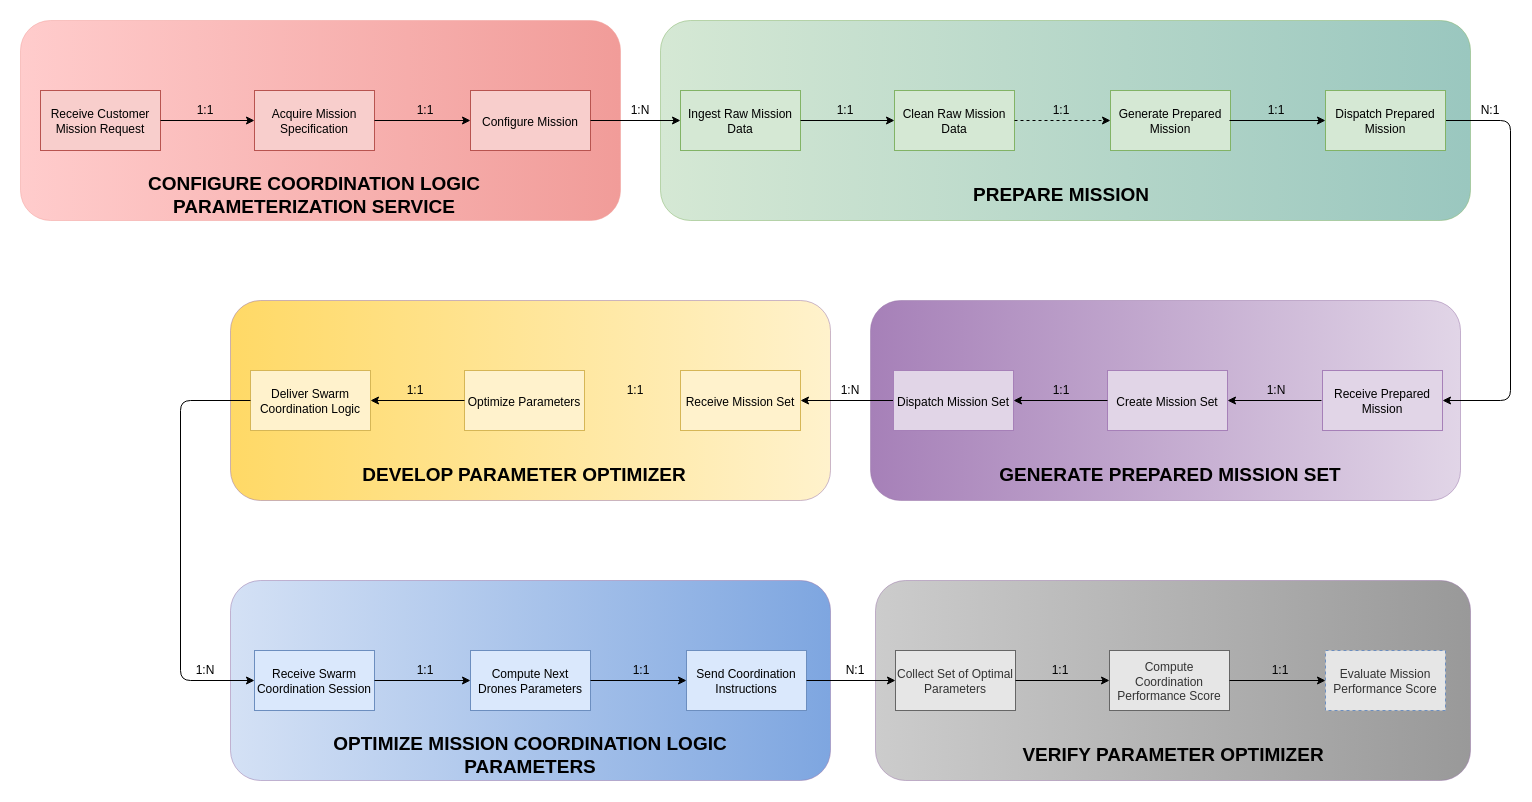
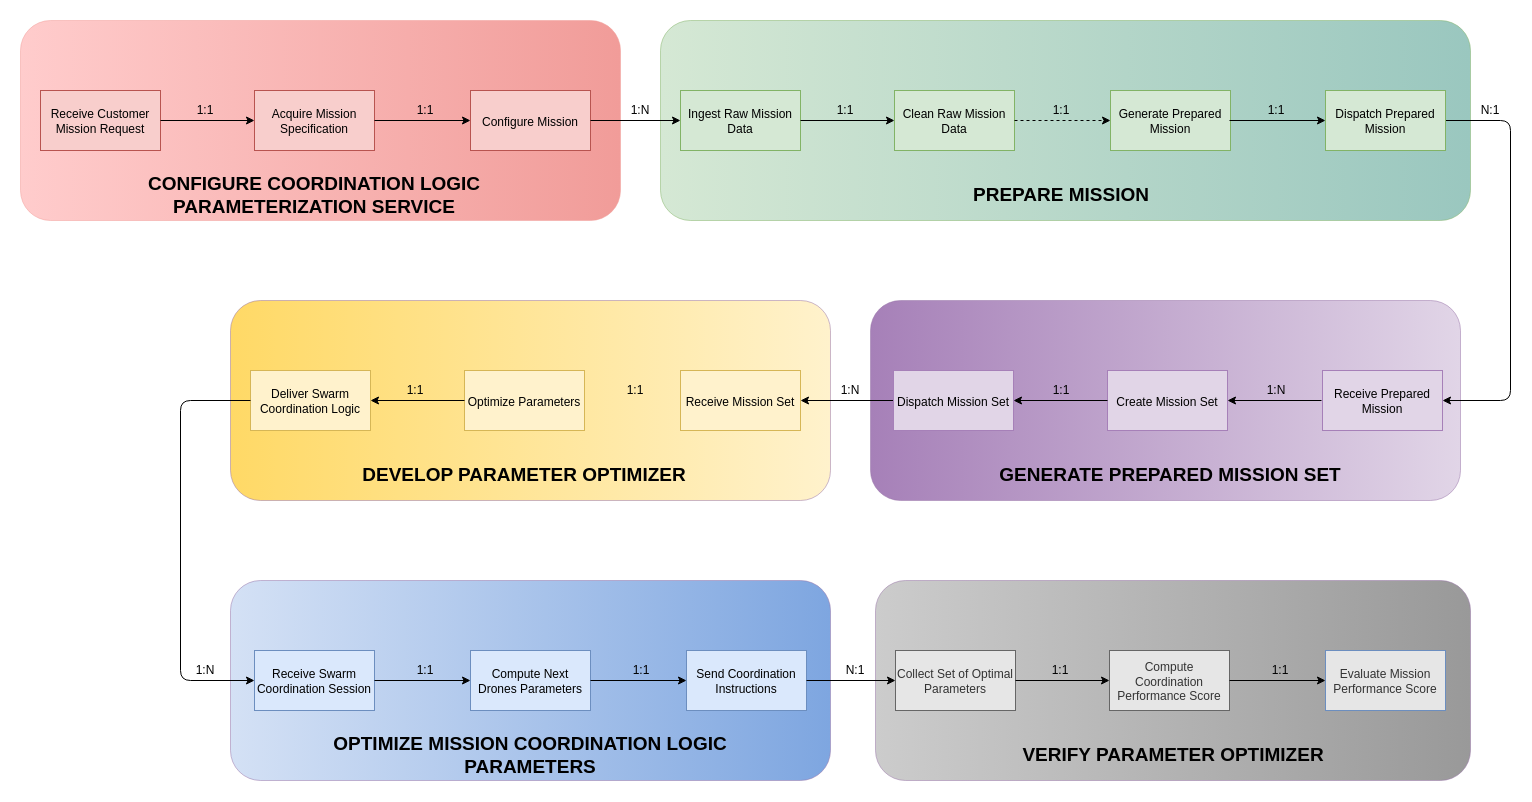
(1386, 681) -> (1386, 681)
